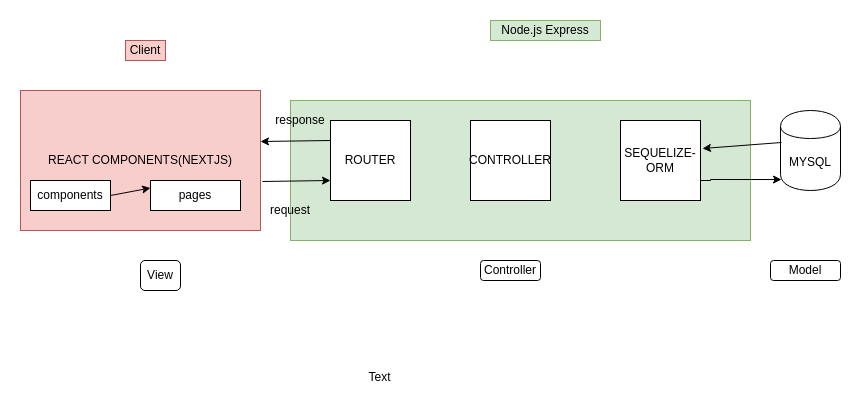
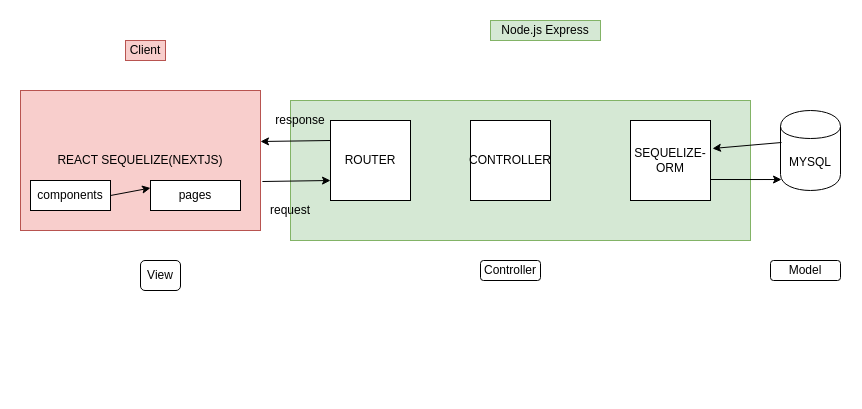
(141, 161) -> (141, 161)
(661, 161) -> (671, 161)
(380, 378) -> none
